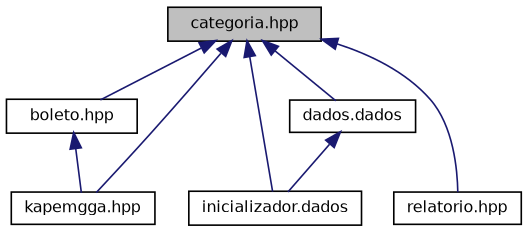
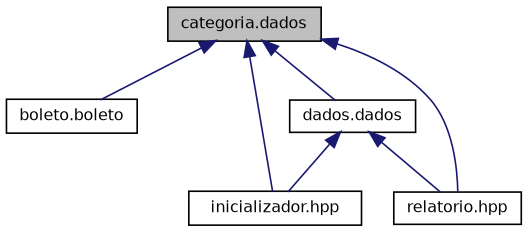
(245, 24) -> (245, 24)
(72, 116) -> (72, 116)
none -> (411, 168)
(83, 208) -> none
(275, 208) -> (275, 208)
